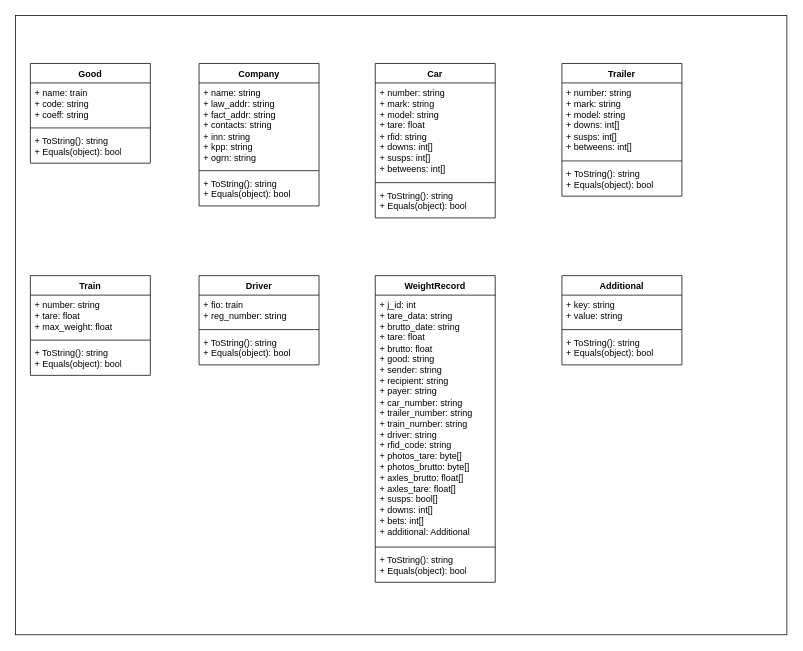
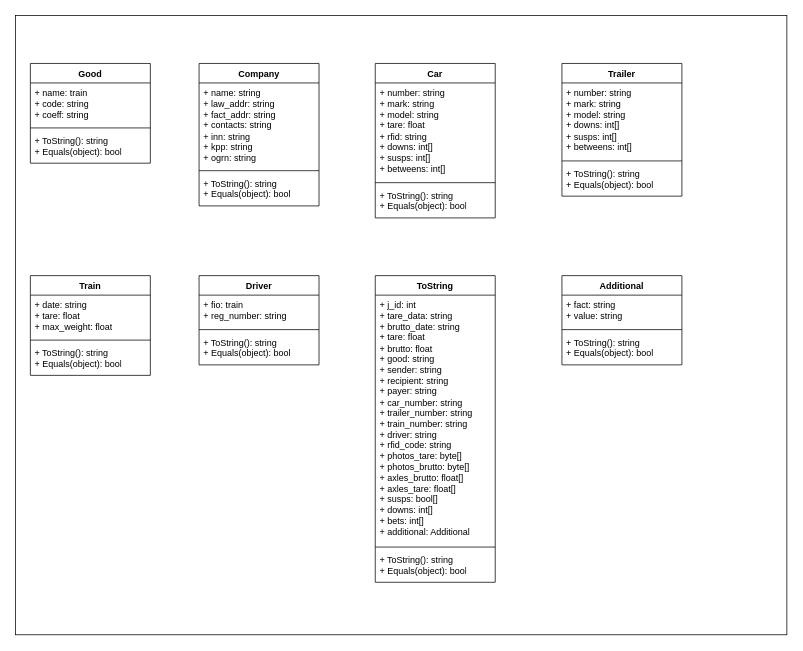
(435, 286) -> (435, 286)
(599, 311) -> (599, 311)
(77, 317) -> (77, 317)
